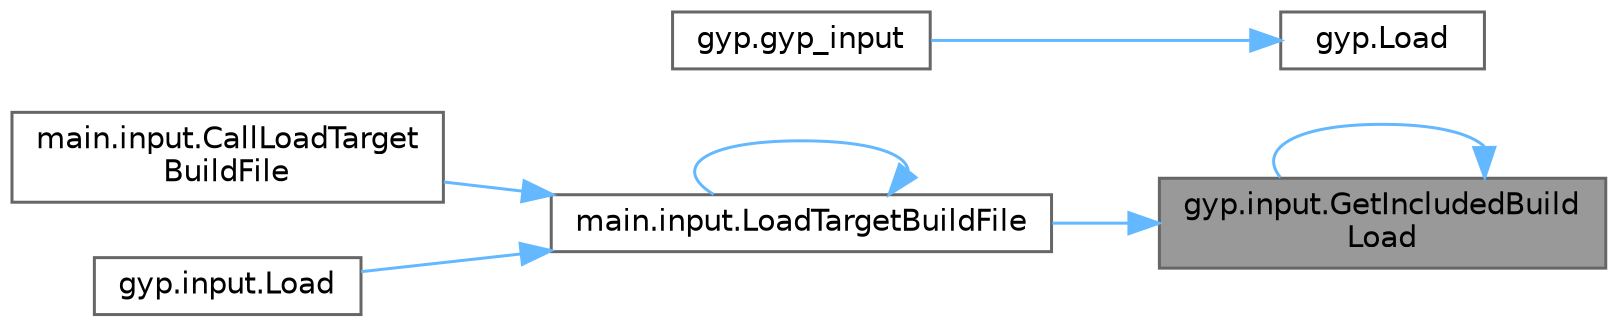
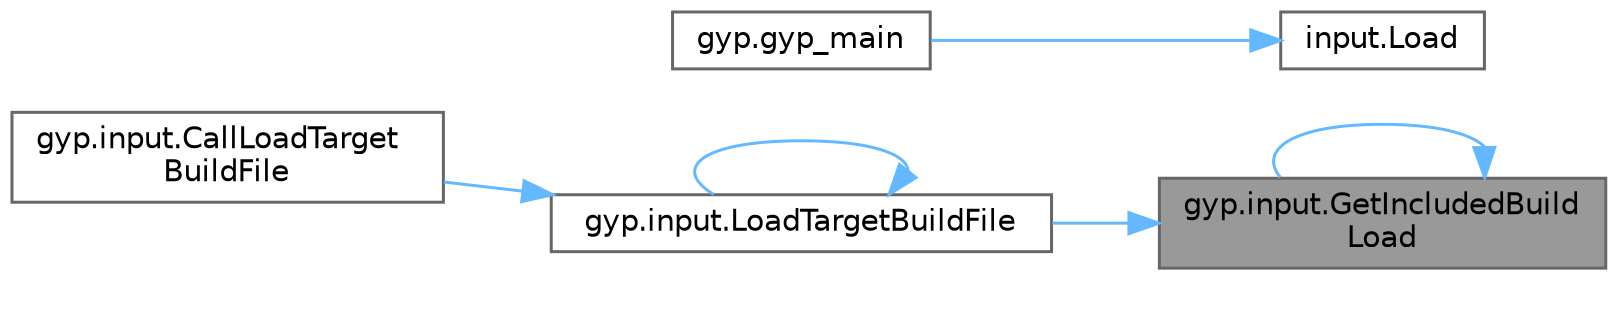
(801, 40) -> (801, 40)
(1383, 40) -> (1383, 40)
(228, 157) -> (228, 157)
(801, 223) -> (801, 223)
(228, 286) -> none
